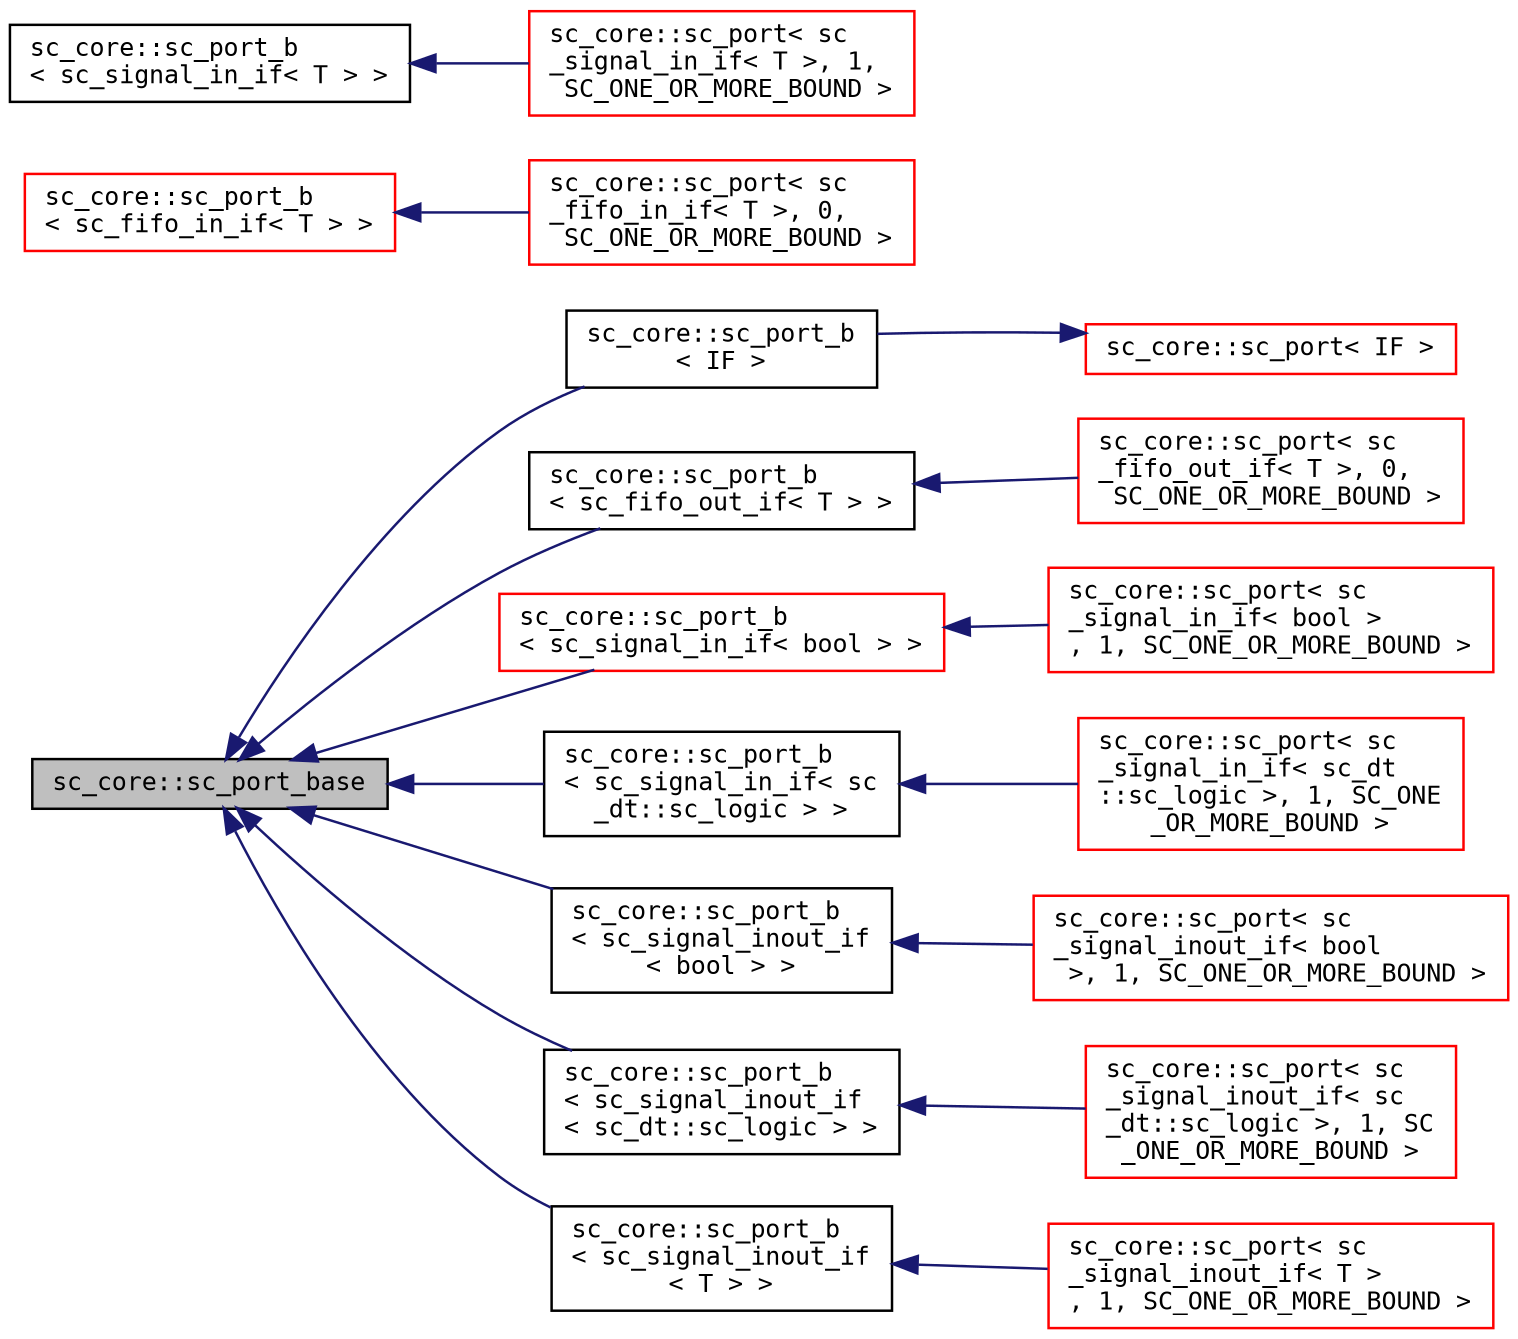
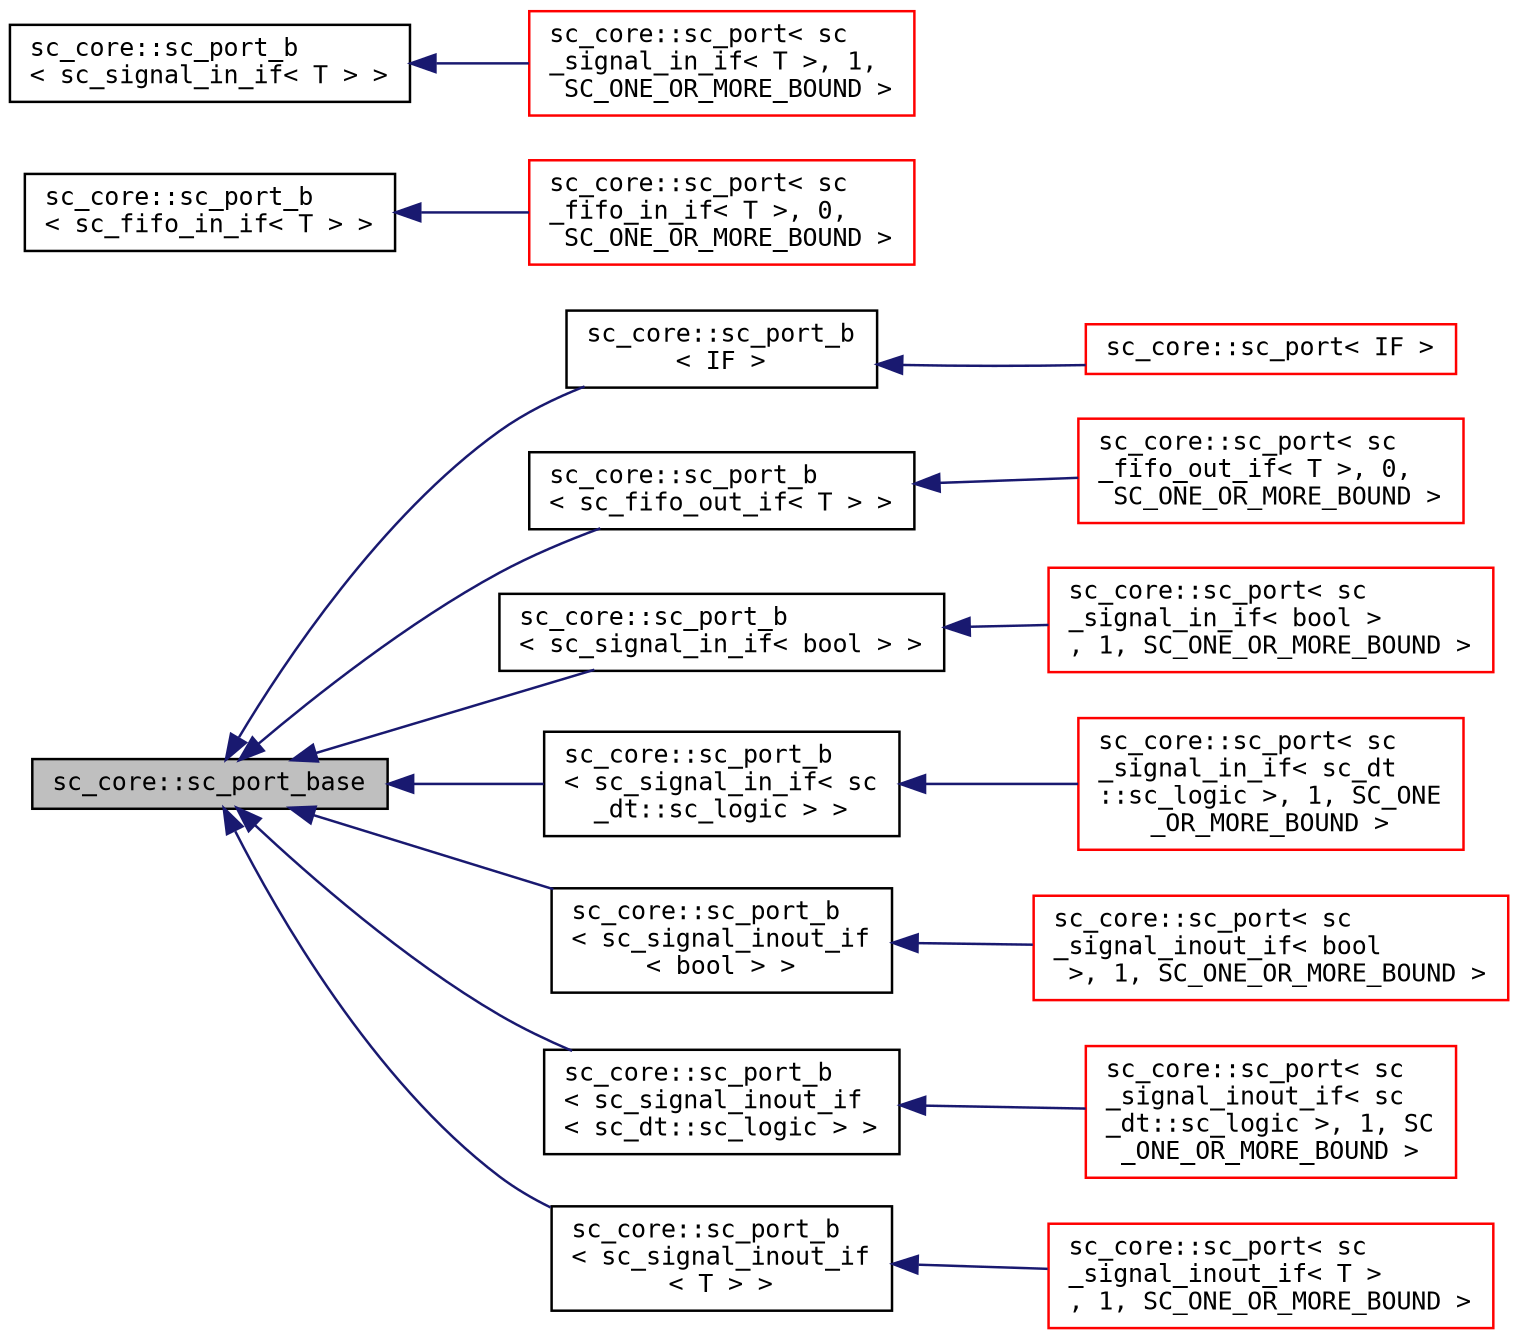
(210, 212) -> (210, 212)
(969, 332) -> (994, 366)
(722, 632) -> (722, 632)
